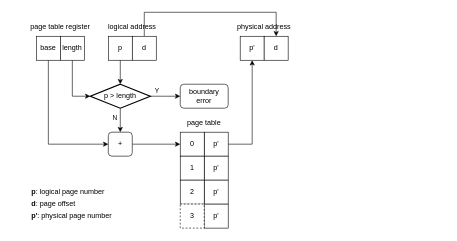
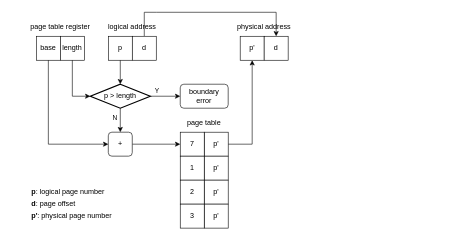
(192, 144) -> (192, 144)
(192, 216) -> (192, 216)
